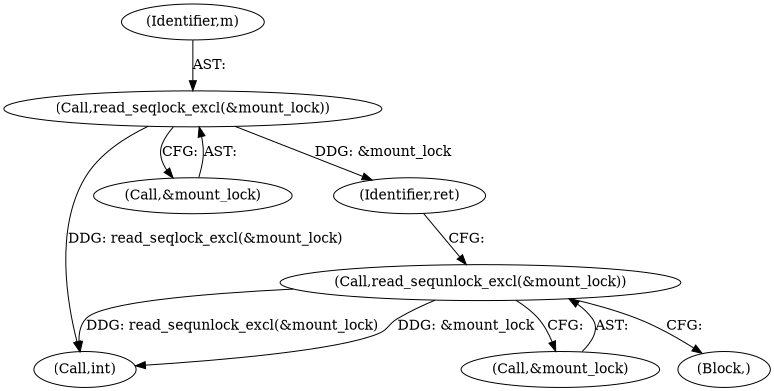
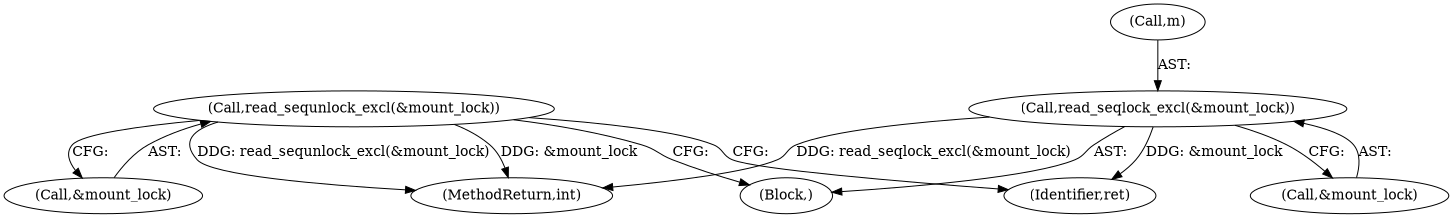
(193, 22) -> (1158, 22)
none -> (989, 178)
(442, 235) -> (736, 161)
(85, 369) -> (512, 196)
